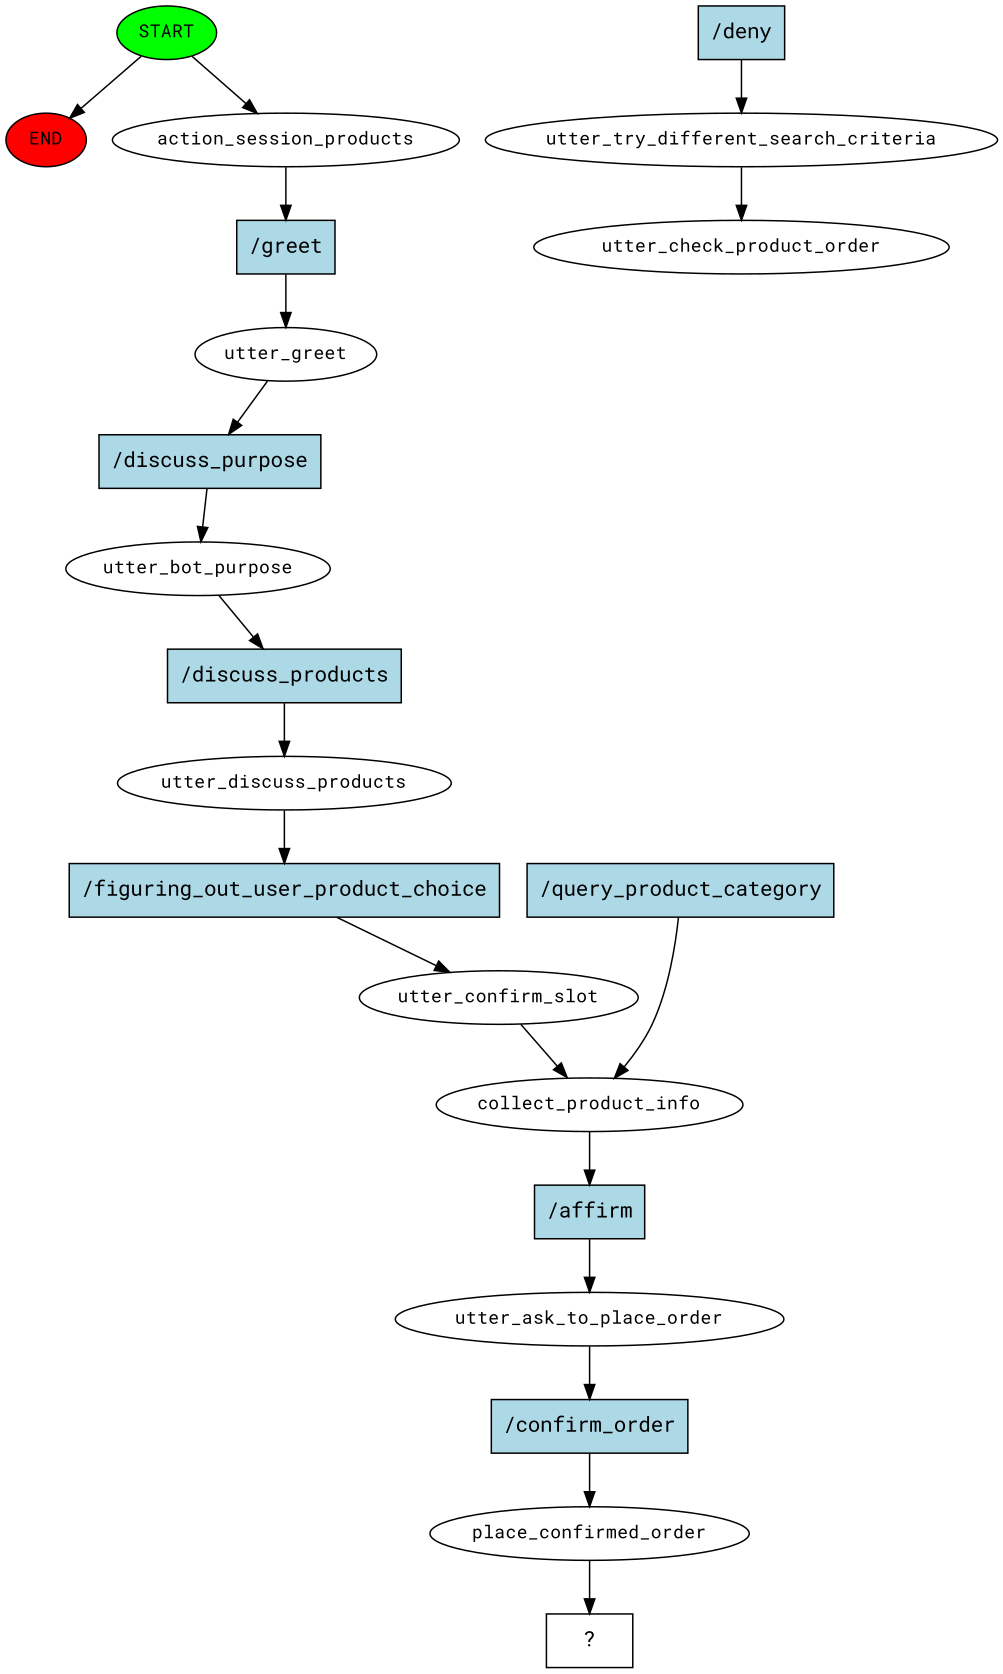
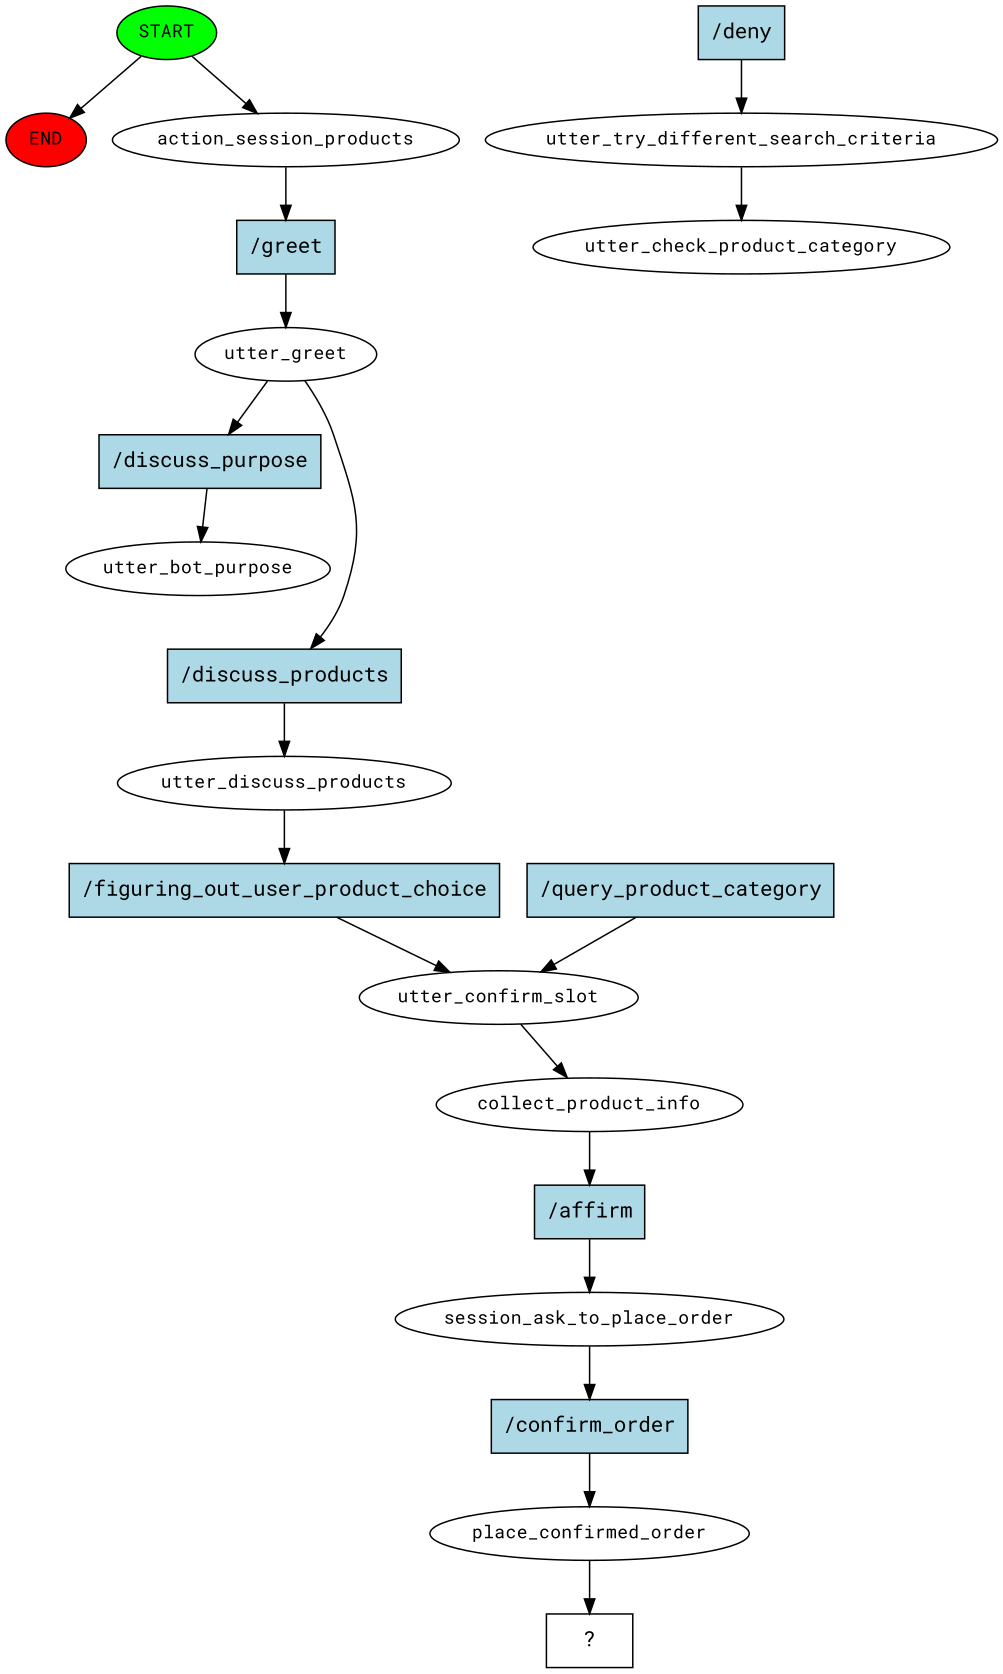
(741, 247) -> (741, 247)
(236, 616) -> (354, 508)
(663, 997) -> (595, 941)
(590, 1319) -> (590, 1319)
